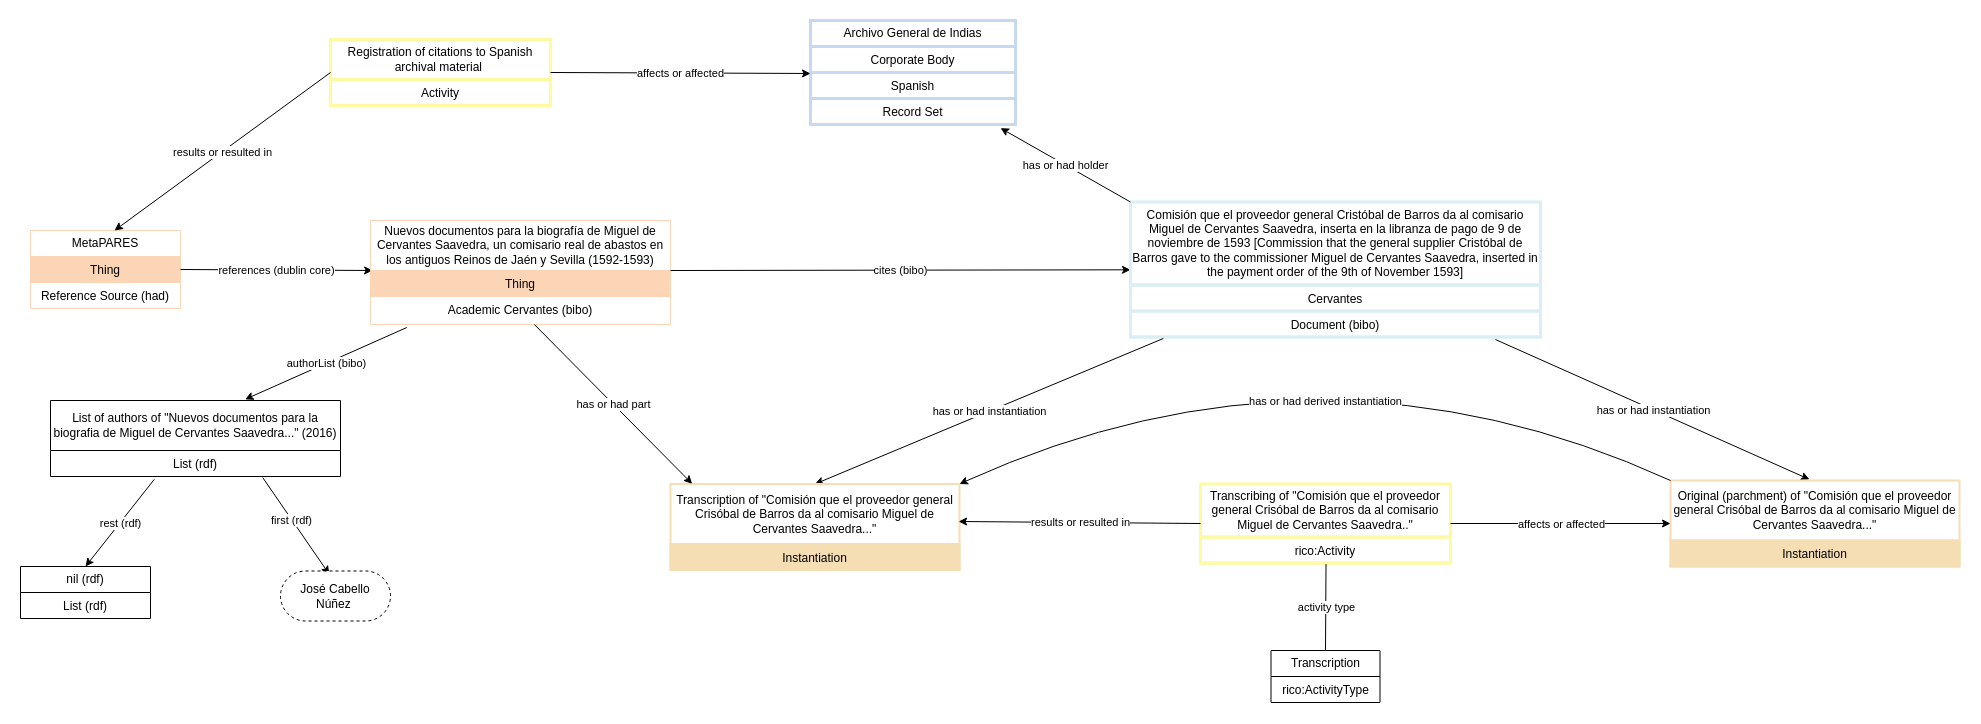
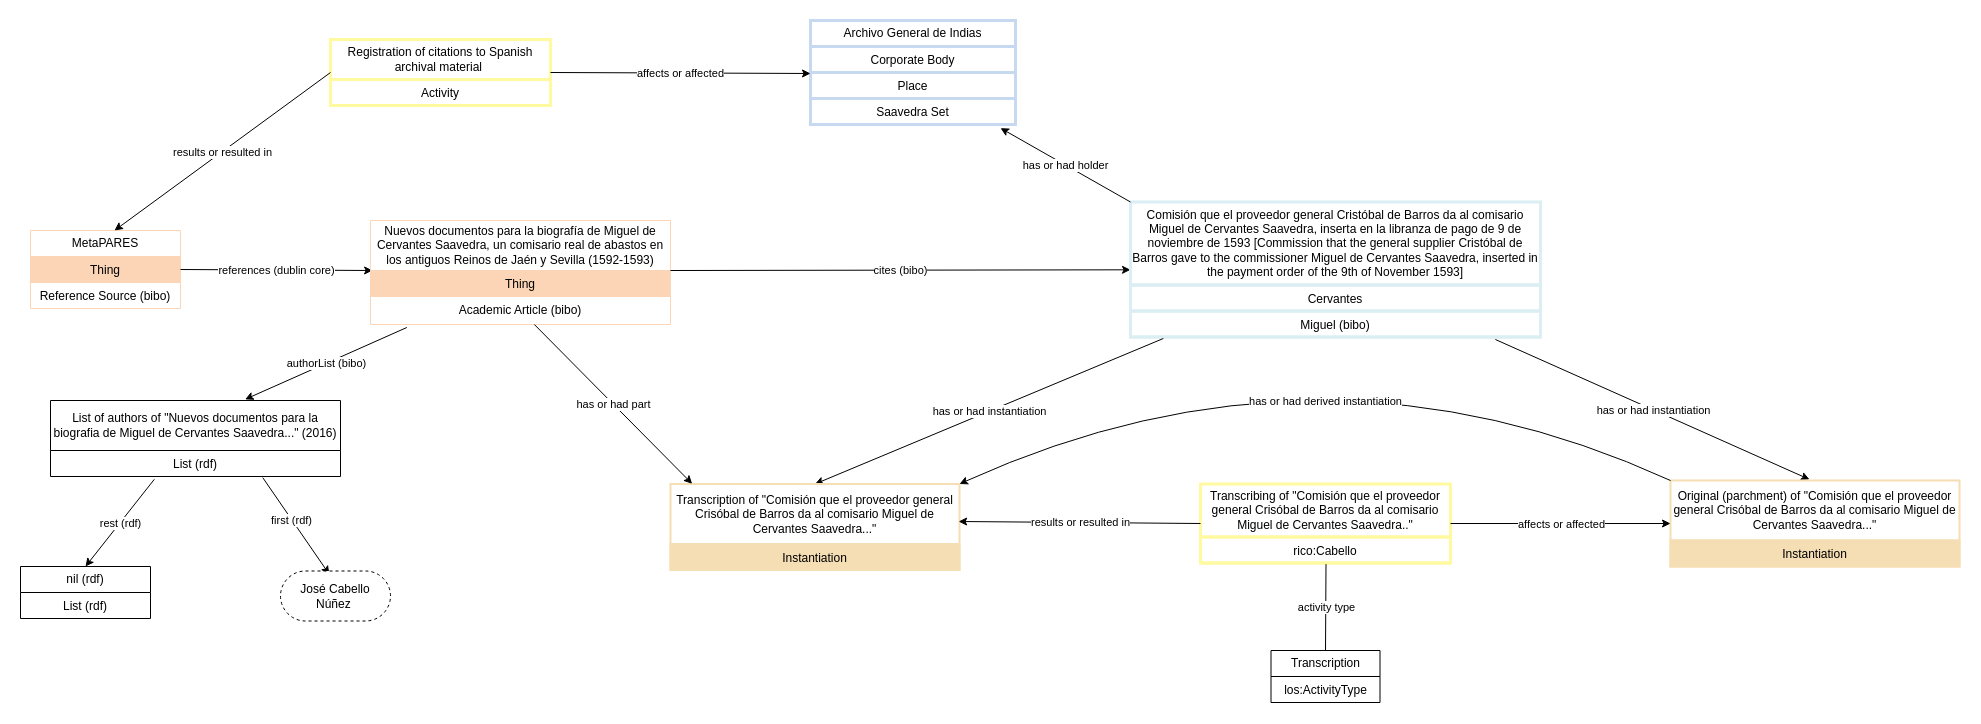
(913, 87) -> (913, 87)
(913, 113) -> (913, 113)
(106, 304) -> (106, 304)
(521, 311) -> (521, 311)
(1336, 326) -> (1336, 326)
(1326, 552) -> (1326, 552)
(1326, 698) -> (1326, 691)
